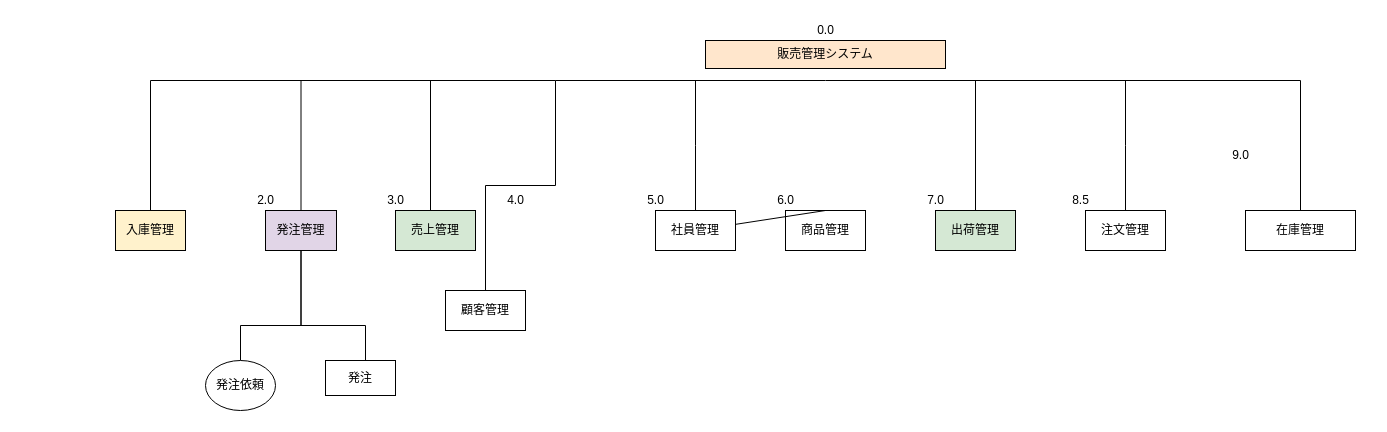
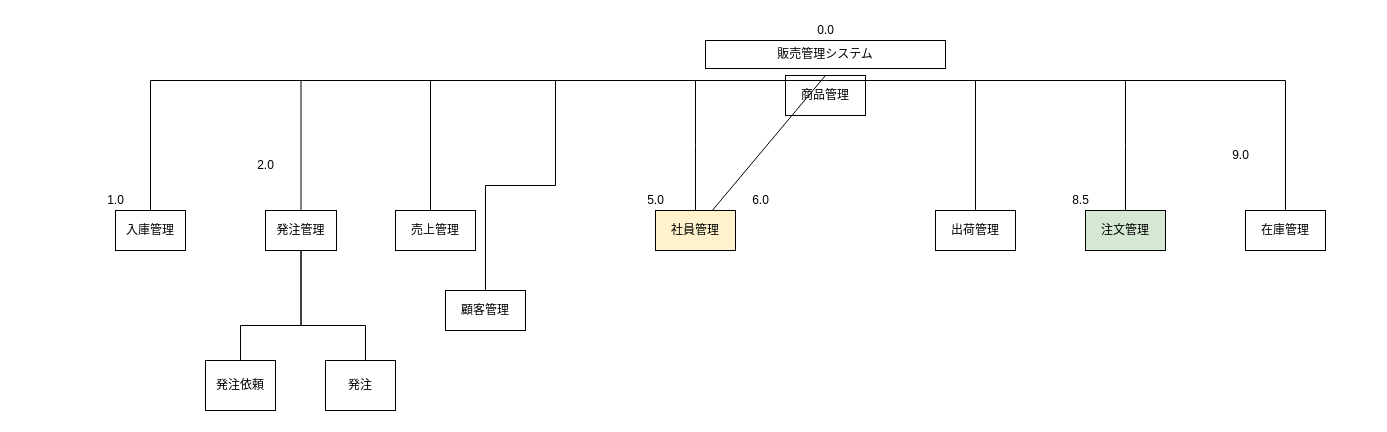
(826, 55) -> (826, 55)
none -> (116, 201)
(266, 201) -> (266, 166)
(396, 201) -> none
(516, 201) -> none
(786, 201) -> (761, 201)
(936, 201) -> none
(151, 231) -> (151, 231)
(301, 231) -> (301, 231)
(436, 231) -> (436, 231)
(696, 231) -> (696, 231)
(826, 231) -> (826, 96)
(976, 231) -> (976, 231)
(1126, 231) -> (1126, 231)
(1301, 231) -> (1286, 231)
(361, 378) -> (361, 386)
(241, 386) -> (241, 386)
